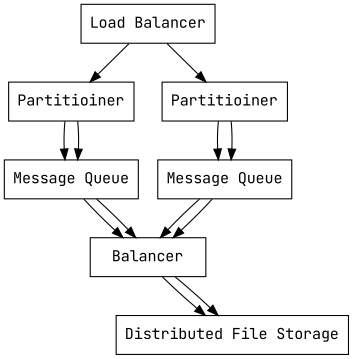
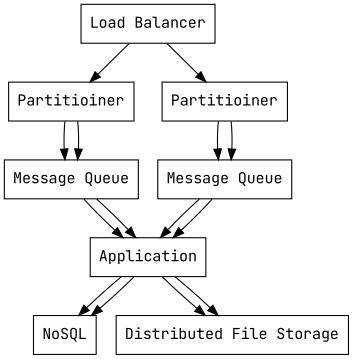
(148, 257) -> (148, 257)
none -> (65, 335)
